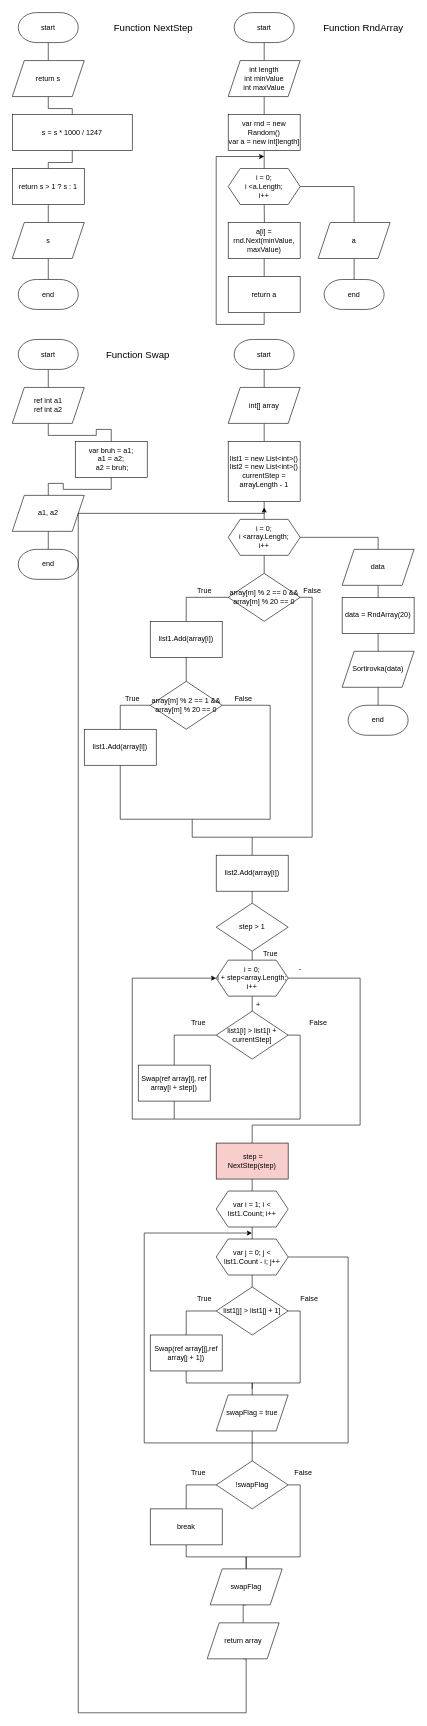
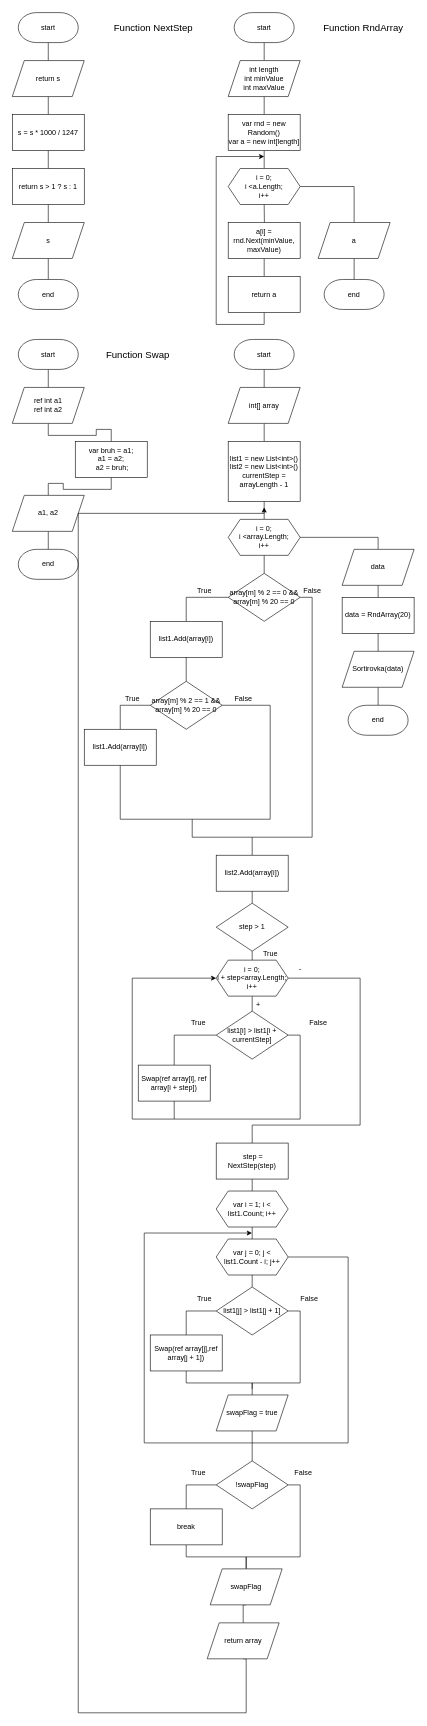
(72, 132) -> (48, 132)
(252, 1161) -> (252, 1161)
